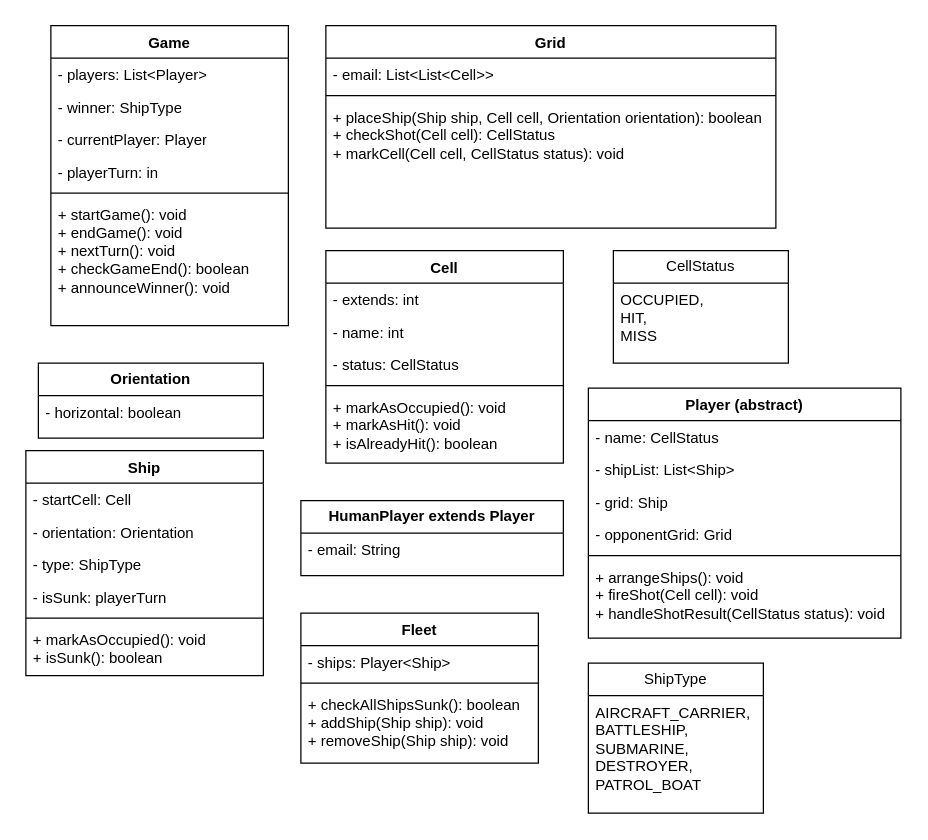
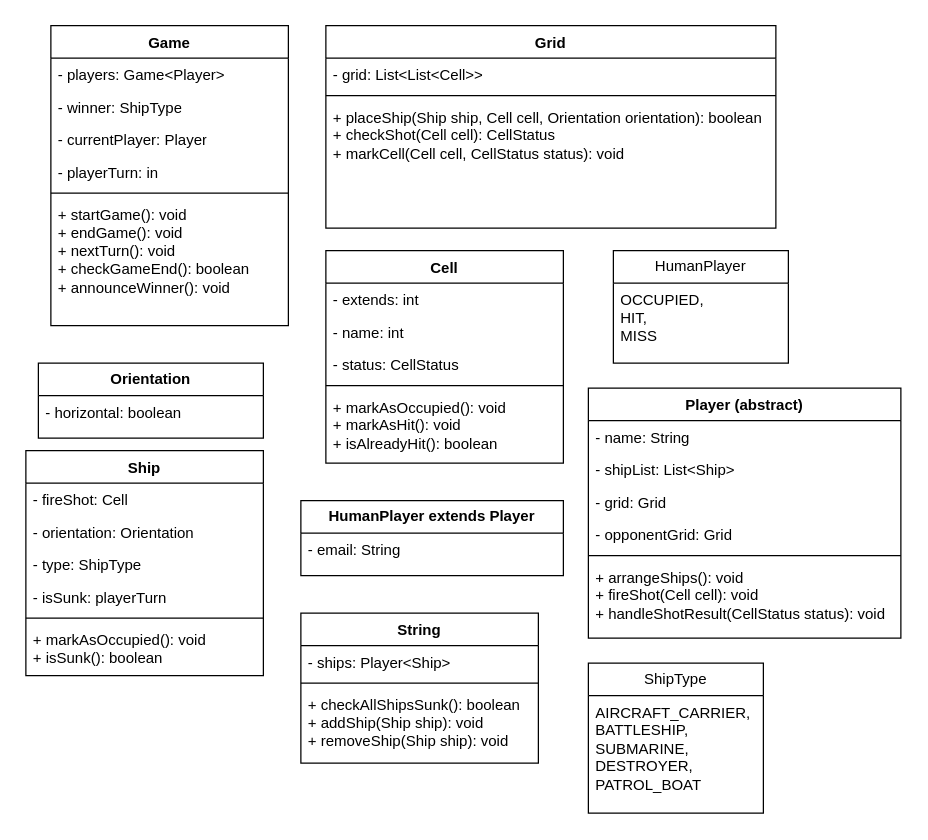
(143, 76) -> (145, 76)
(421, 76) -> (418, 76)
(701, 267) -> (701, 267)
(661, 438) -> (647, 438)
(91, 501) -> (89, 501)
(636, 503) -> (636, 503)
(419, 631) -> (419, 631)
